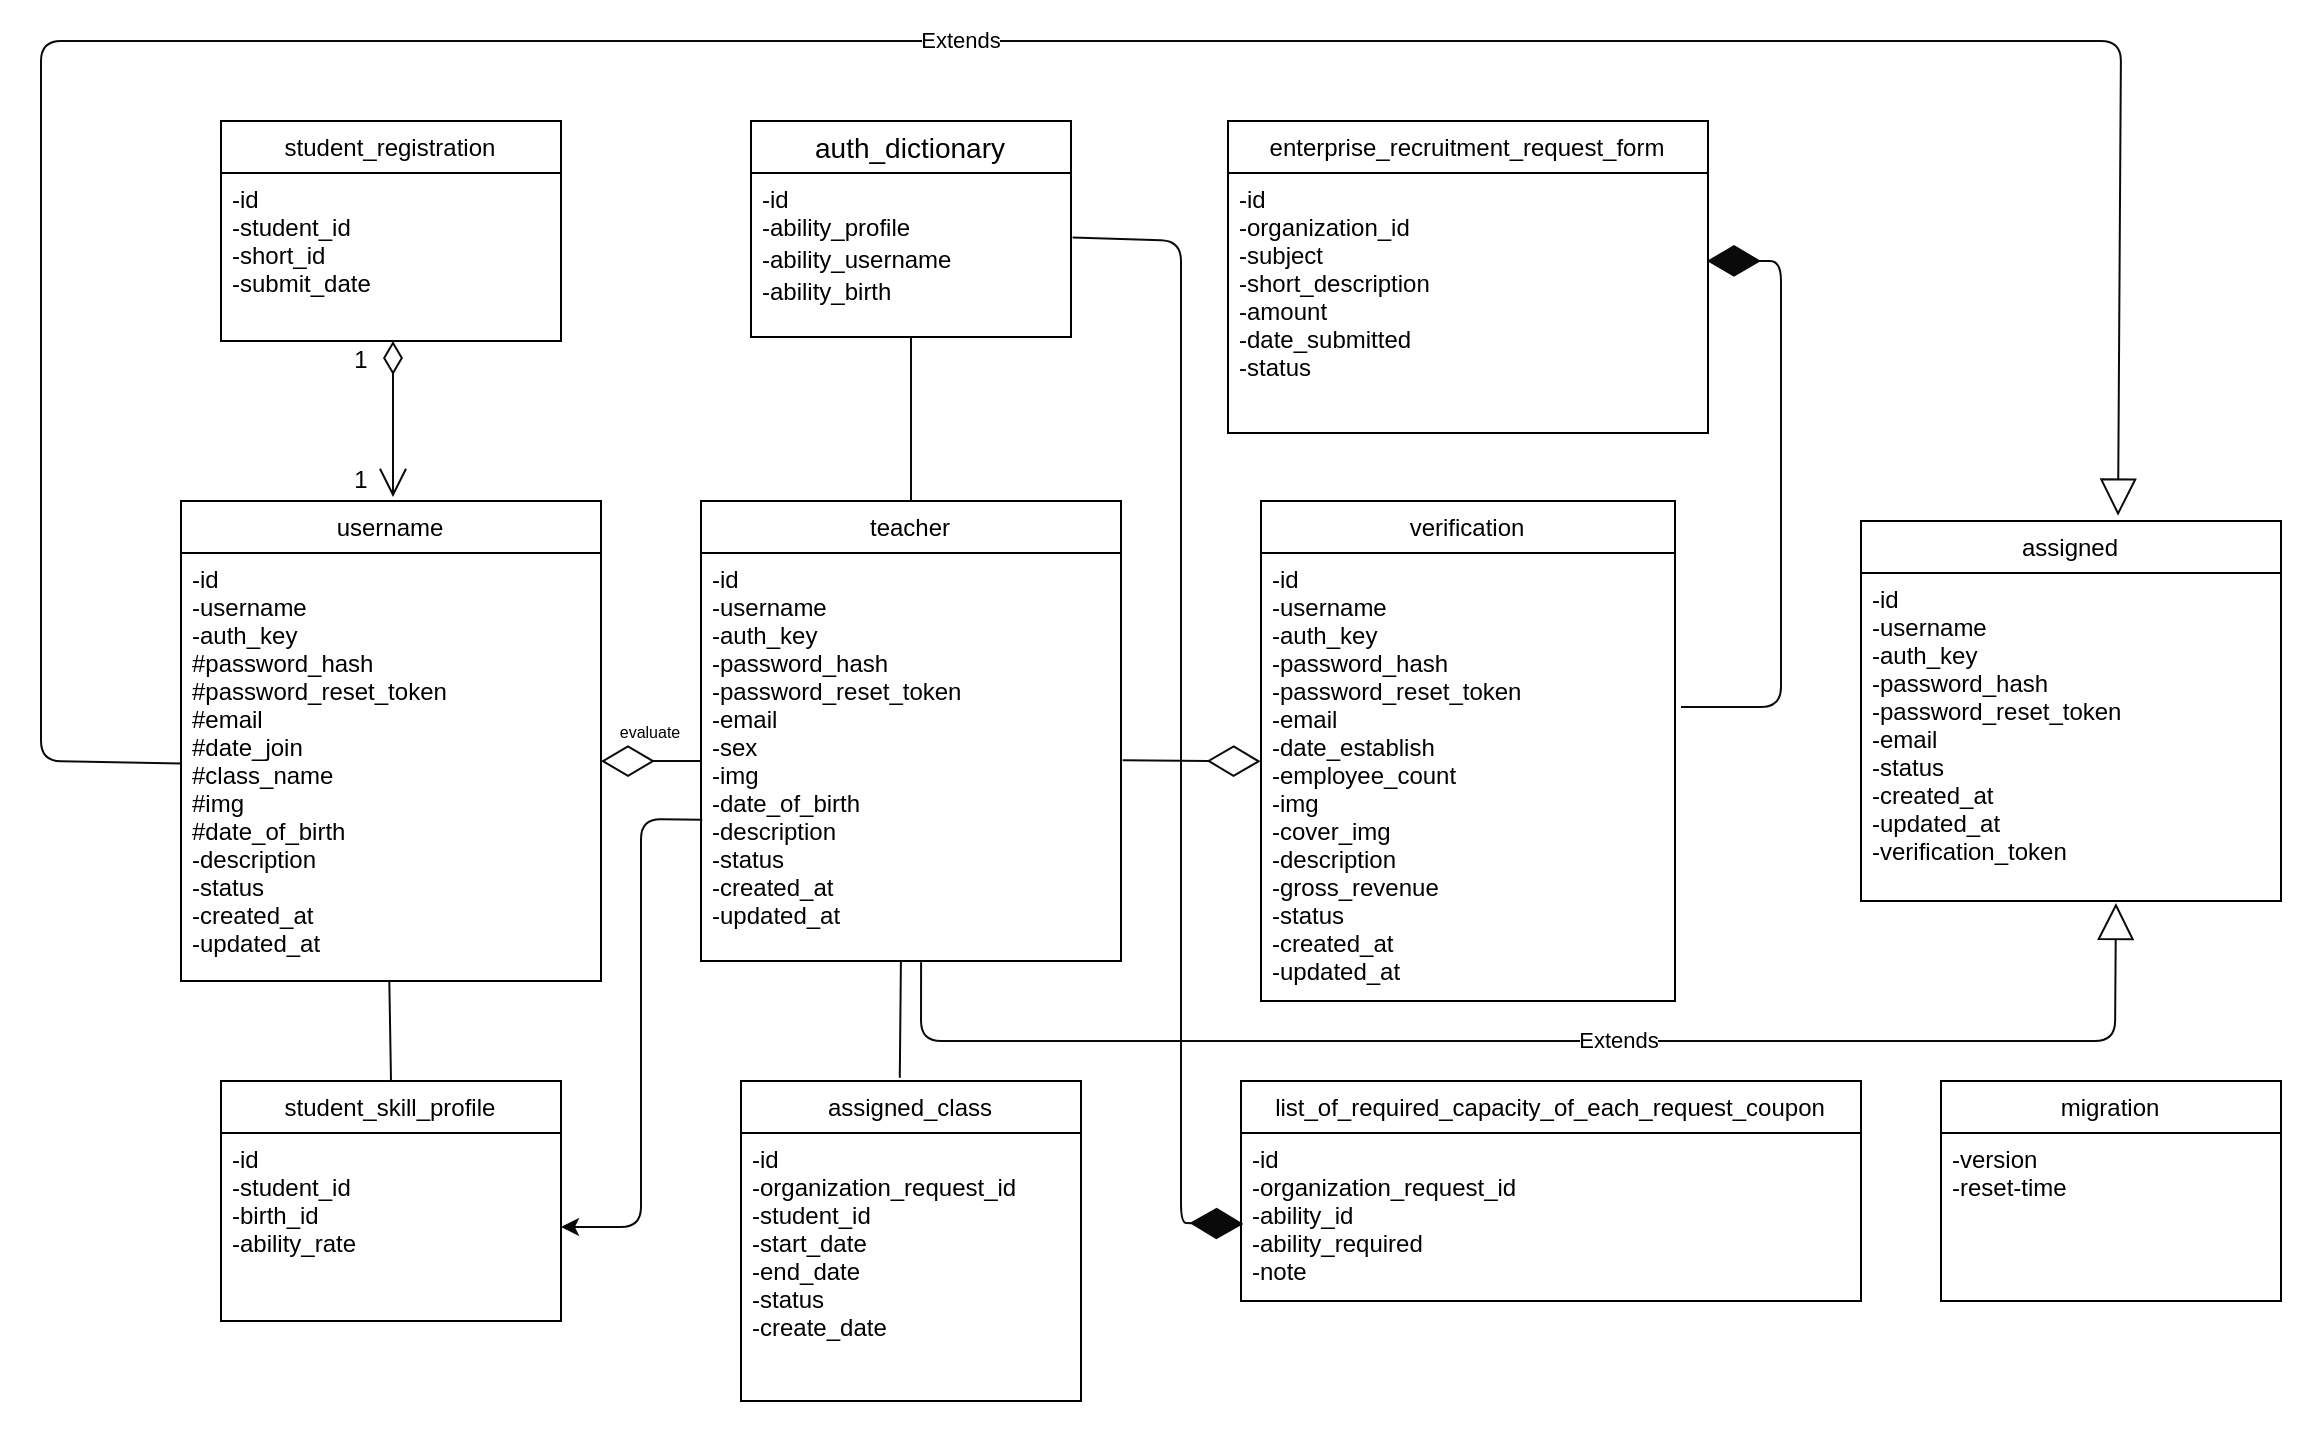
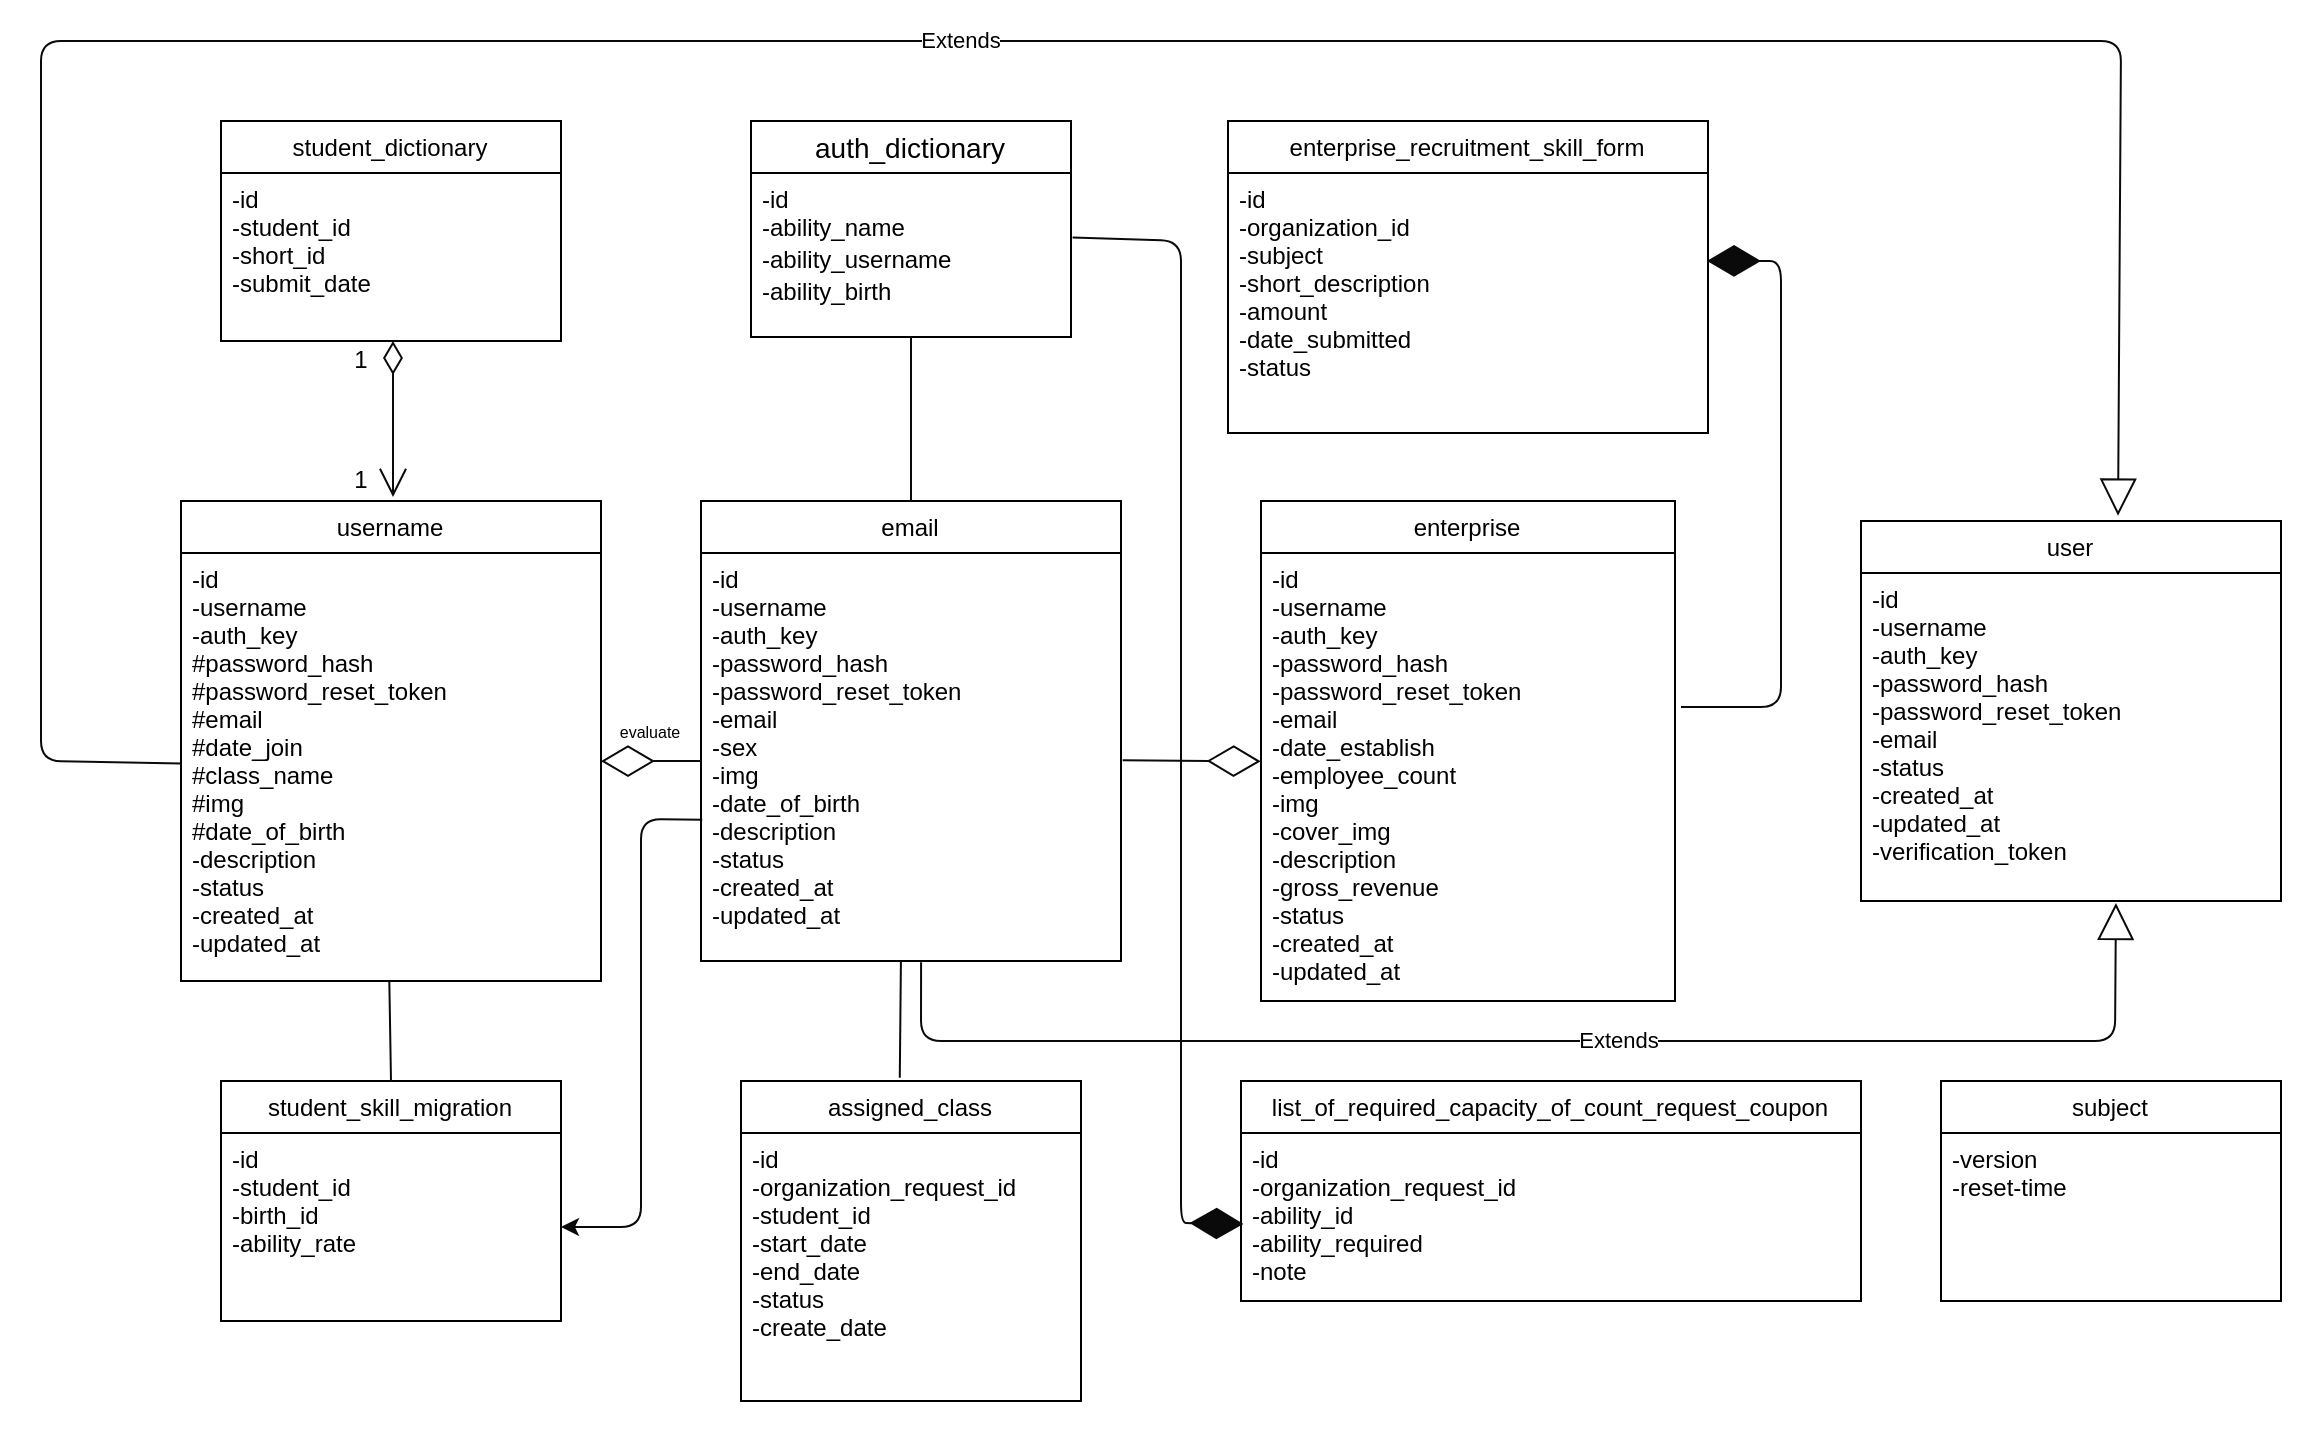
(390, 148) -> (390, 148)
(1467, 148) -> (1467, 148)
(779, 200) -> (779, 200)
(910, 528) -> (910, 528)
(1467, 528) -> (1467, 528)
(2070, 548) -> (2070, 548)
(390, 1108) -> (390, 1108)
(1550, 1108) -> (1550, 1108)
(2110, 1108) -> (2110, 1108)
